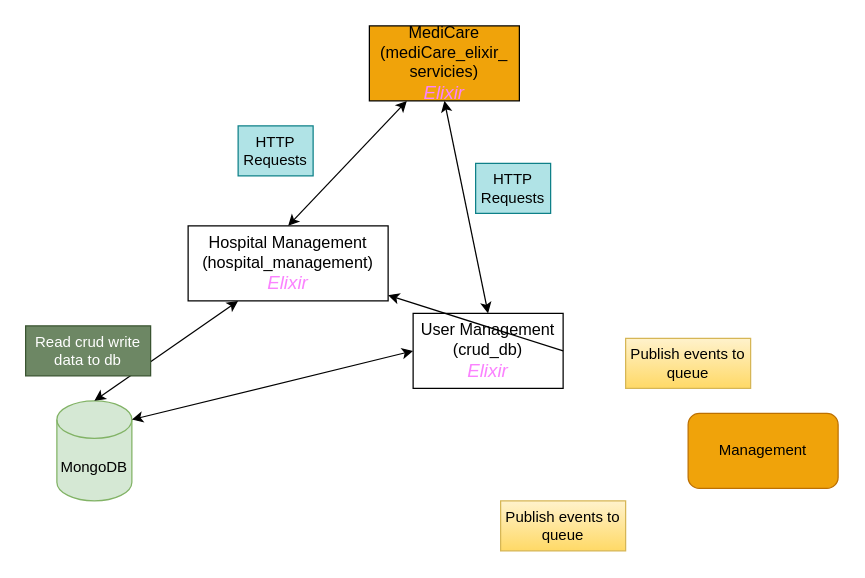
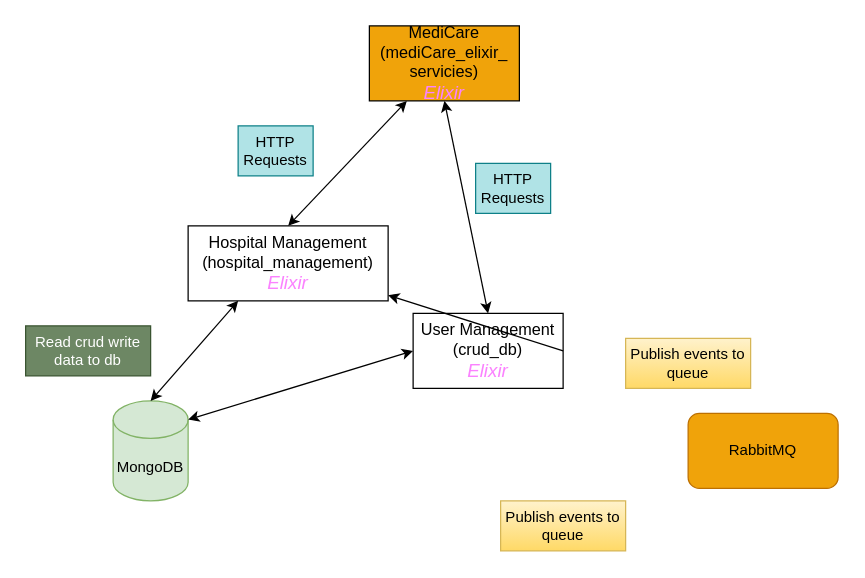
(94, 451) -> (151, 451)
(763, 451) -> (763, 451)
